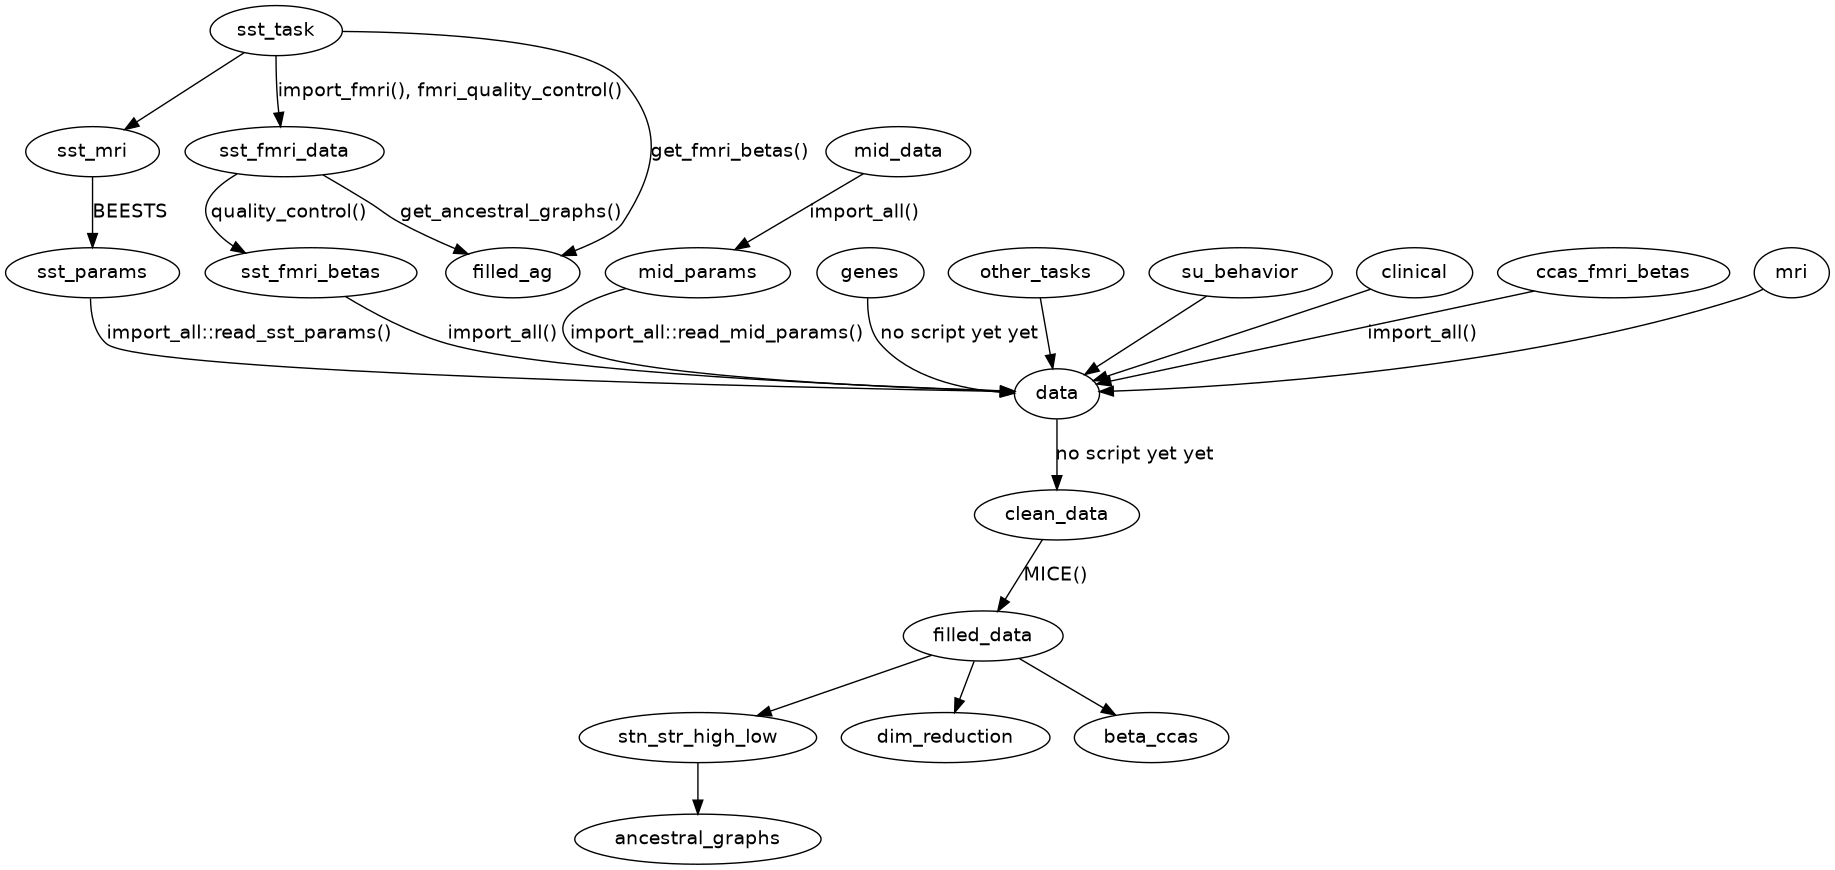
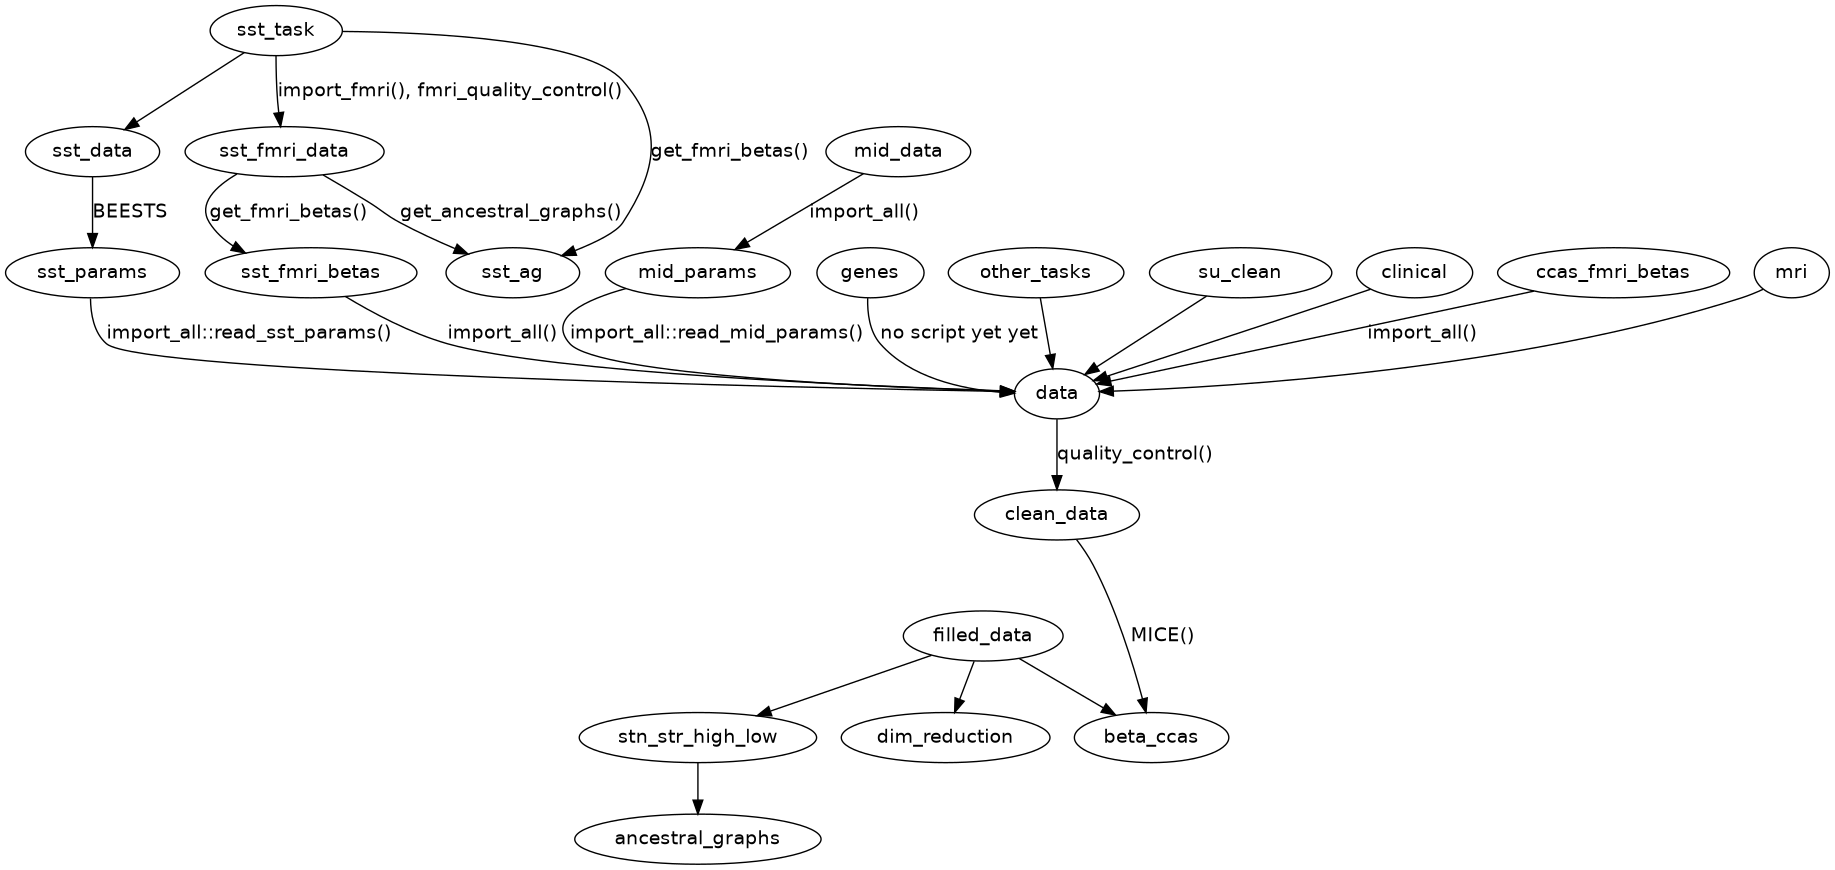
(93, 152) -> (93, 152)
(289, 212) -> (289, 212)
(513, 273) -> (513, 273)
(1241, 273) -> (1241, 273)
(1135, 454) -> (1135, 454)
(1024, 569) -> (1116, 616)
